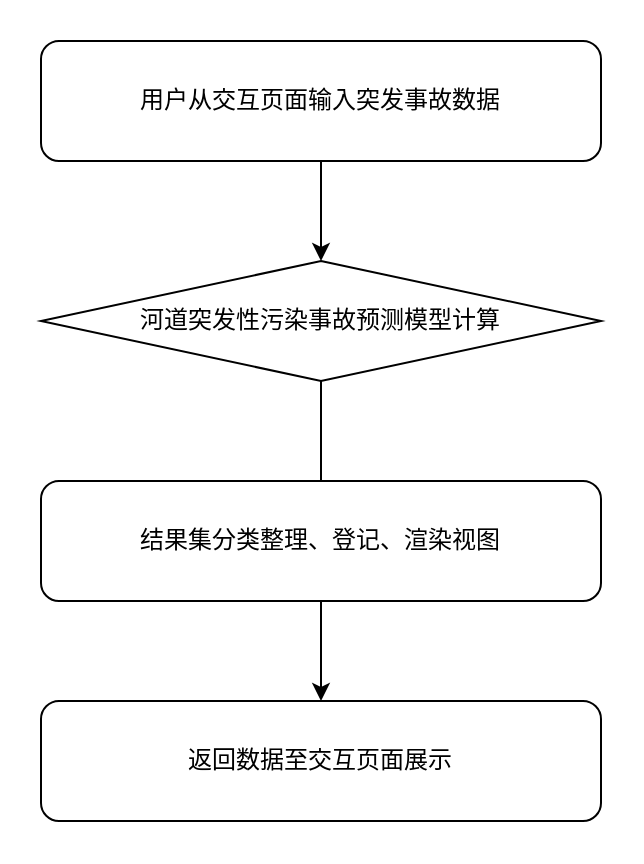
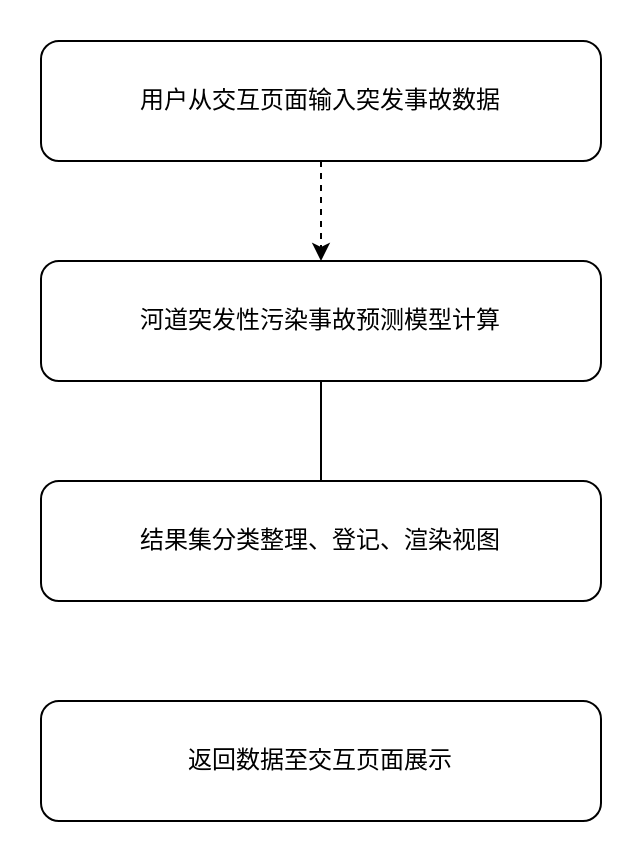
(321, 205) -> (321, 205)
(321, 321) -> (321, 321)
(321, 644) -> none
